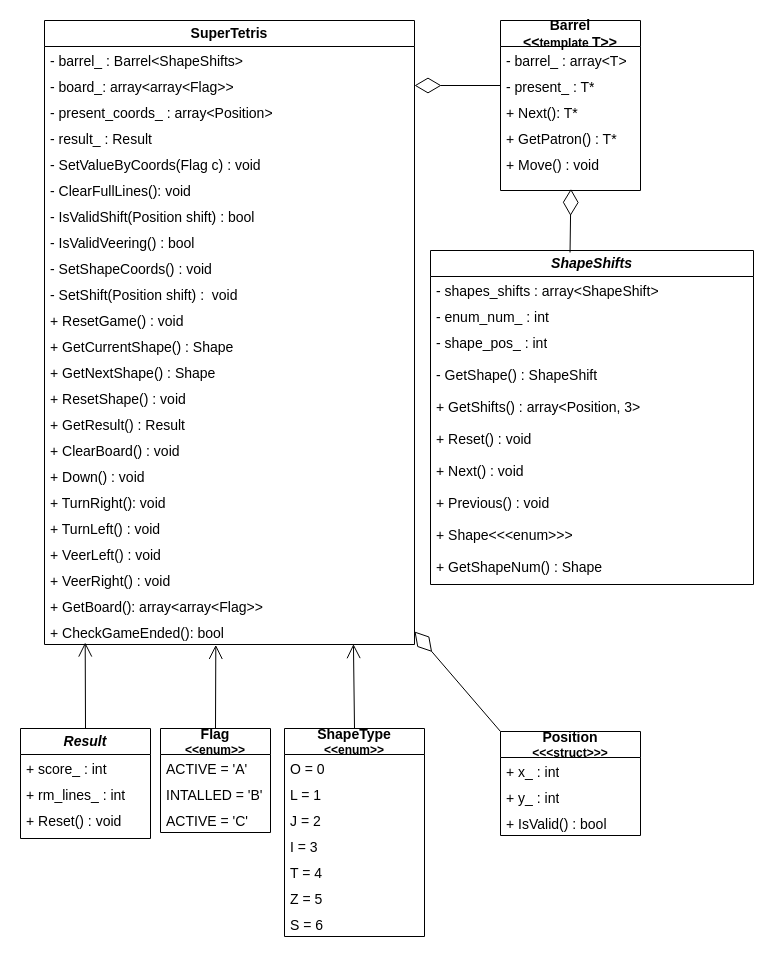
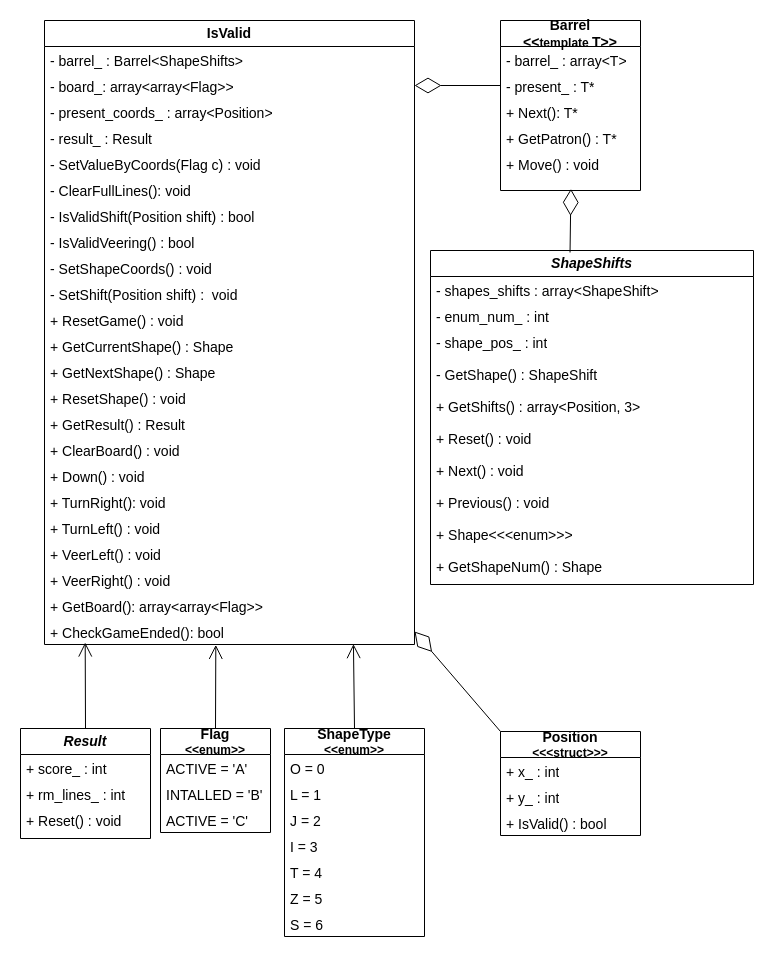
(230, 34) -> (230, 34)
